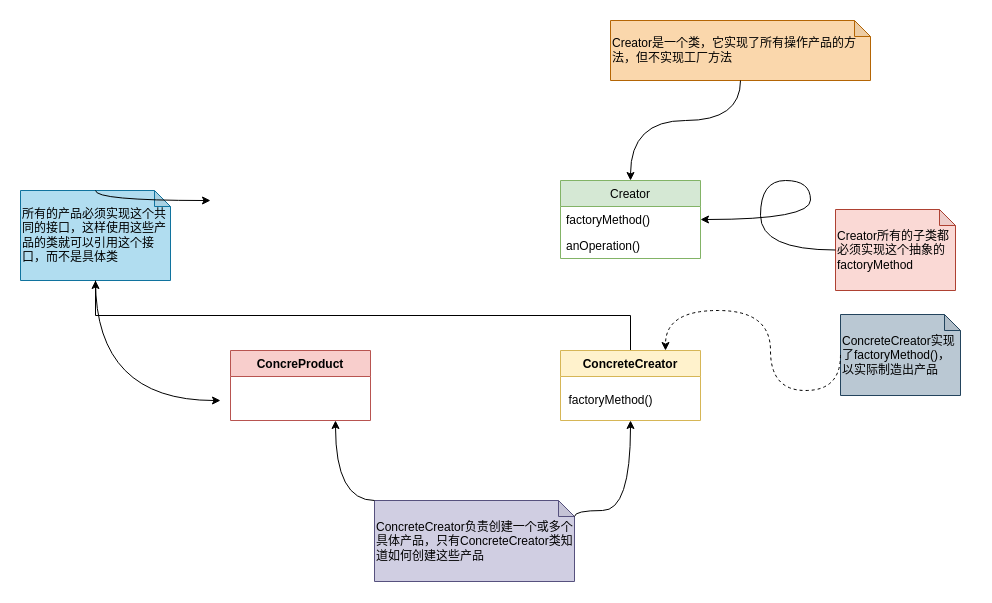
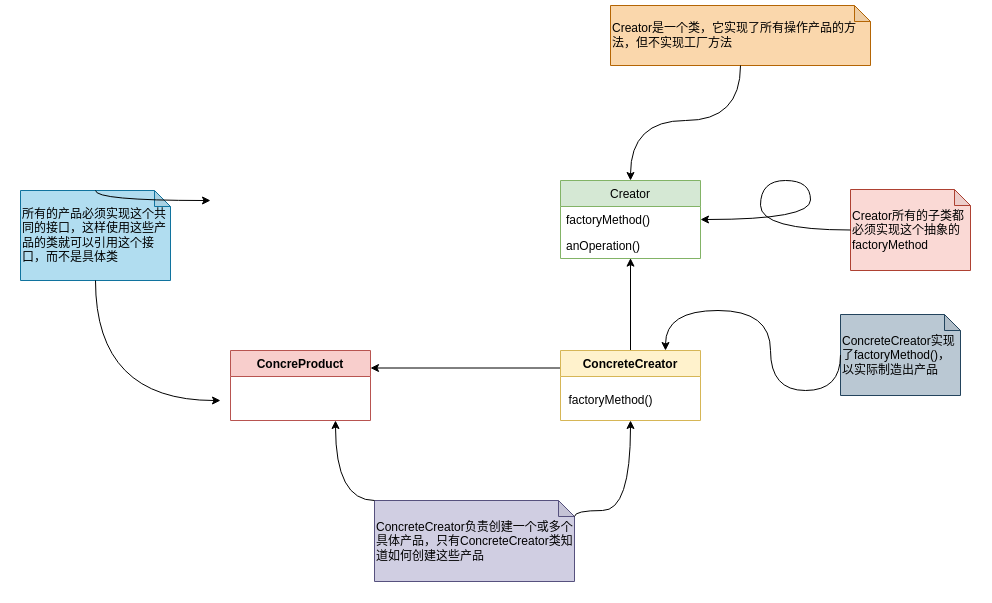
(741, 51) -> (741, 36)
(896, 250) -> (911, 230)
(362, 316) -> (631, 291)
(768, 334) -> (768, 334)
none -> (469, 368)
